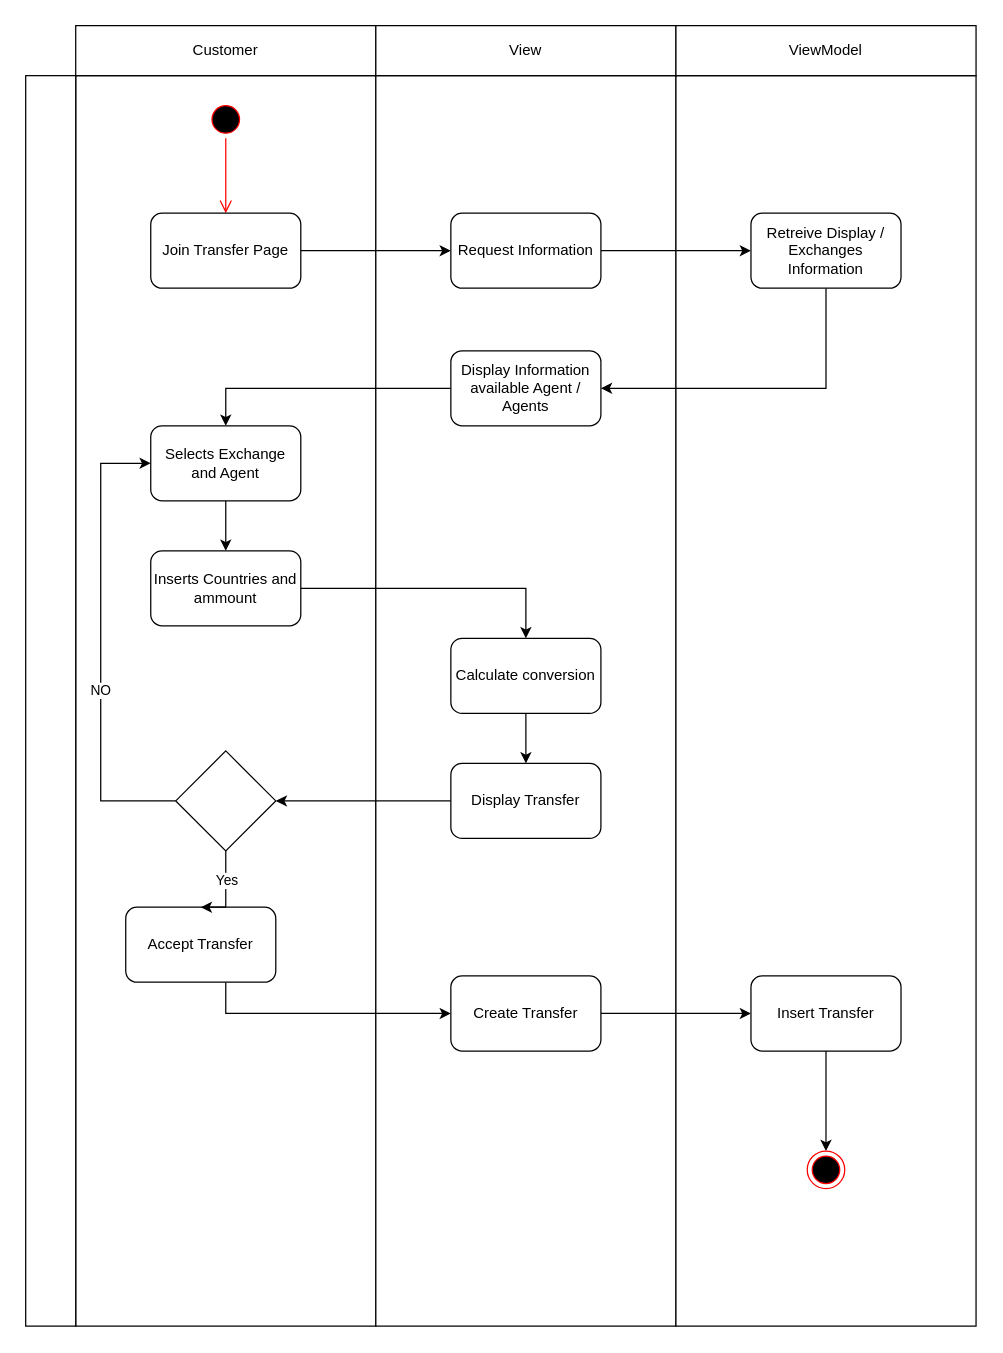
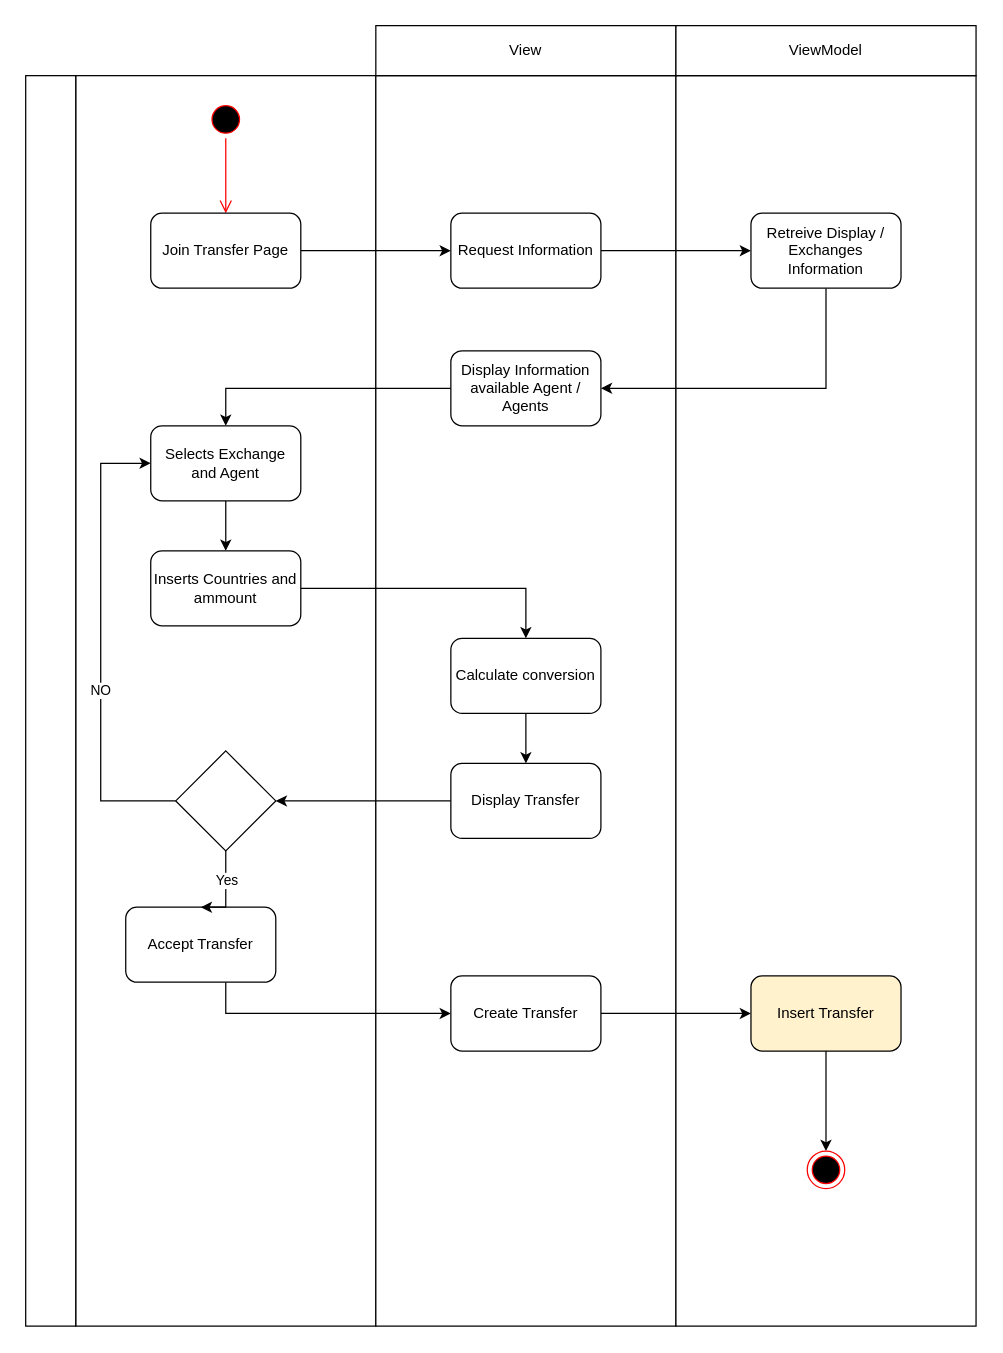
(226, 51) -> none
(826, 1013) -> (826, 1013)
